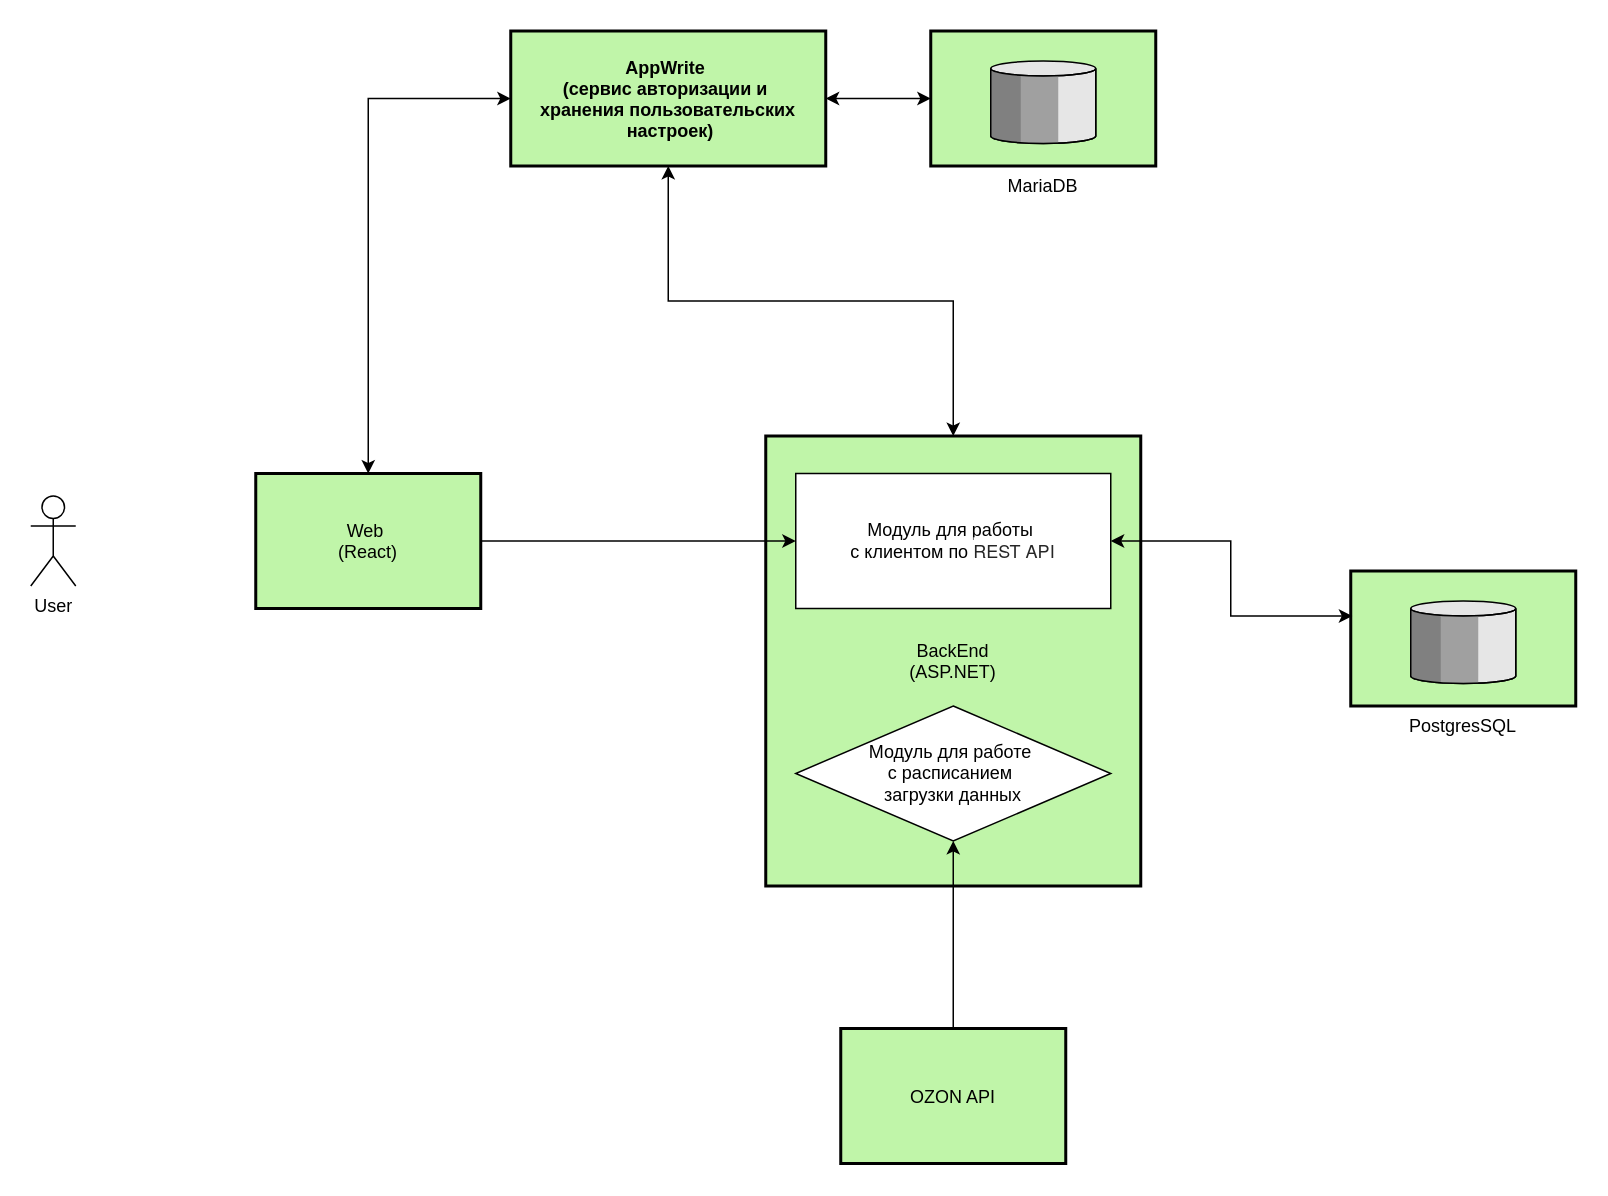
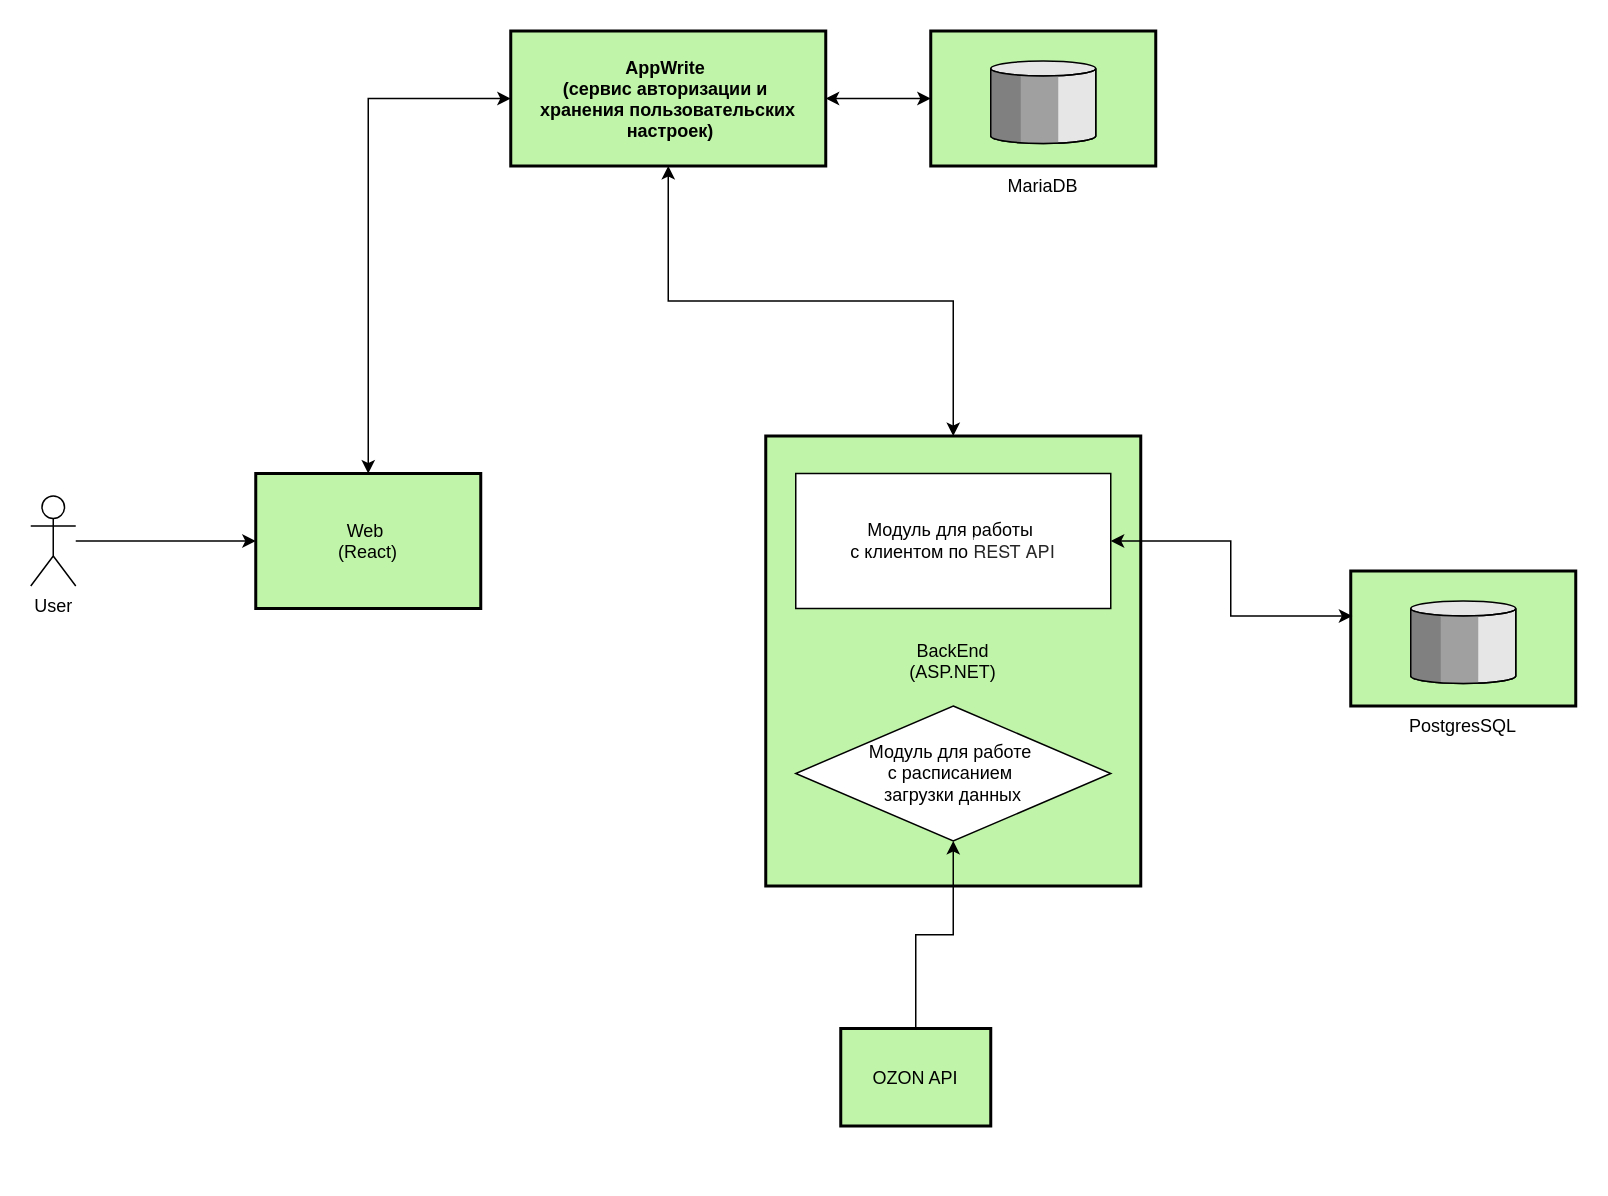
none -> (161, 541)
(633, 541) -> none
(953, 1096) -> (916, 1077)
